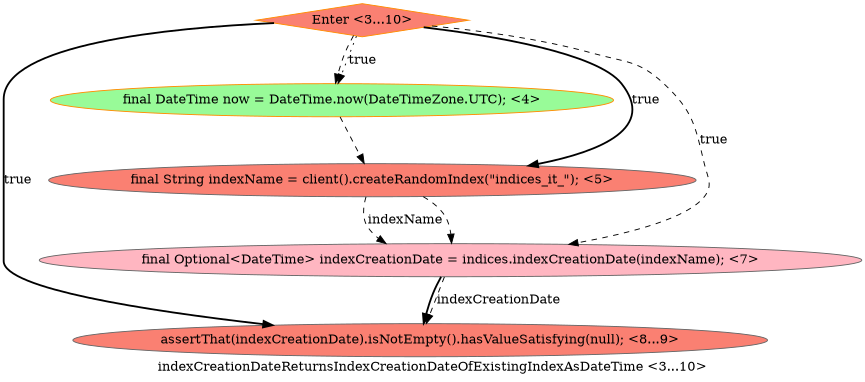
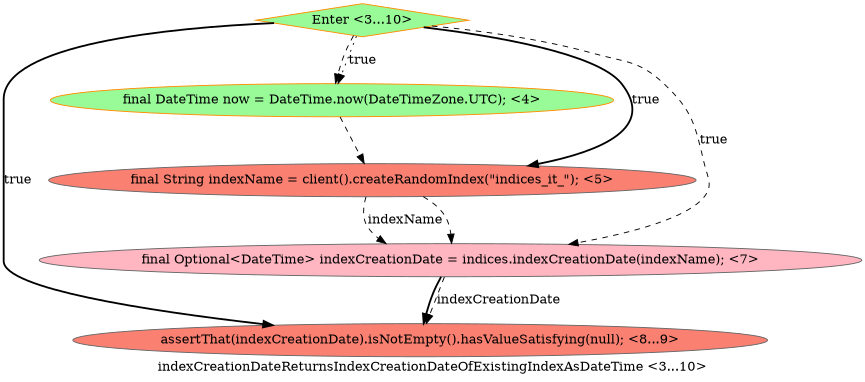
(362, 20) -> (362, 20)
